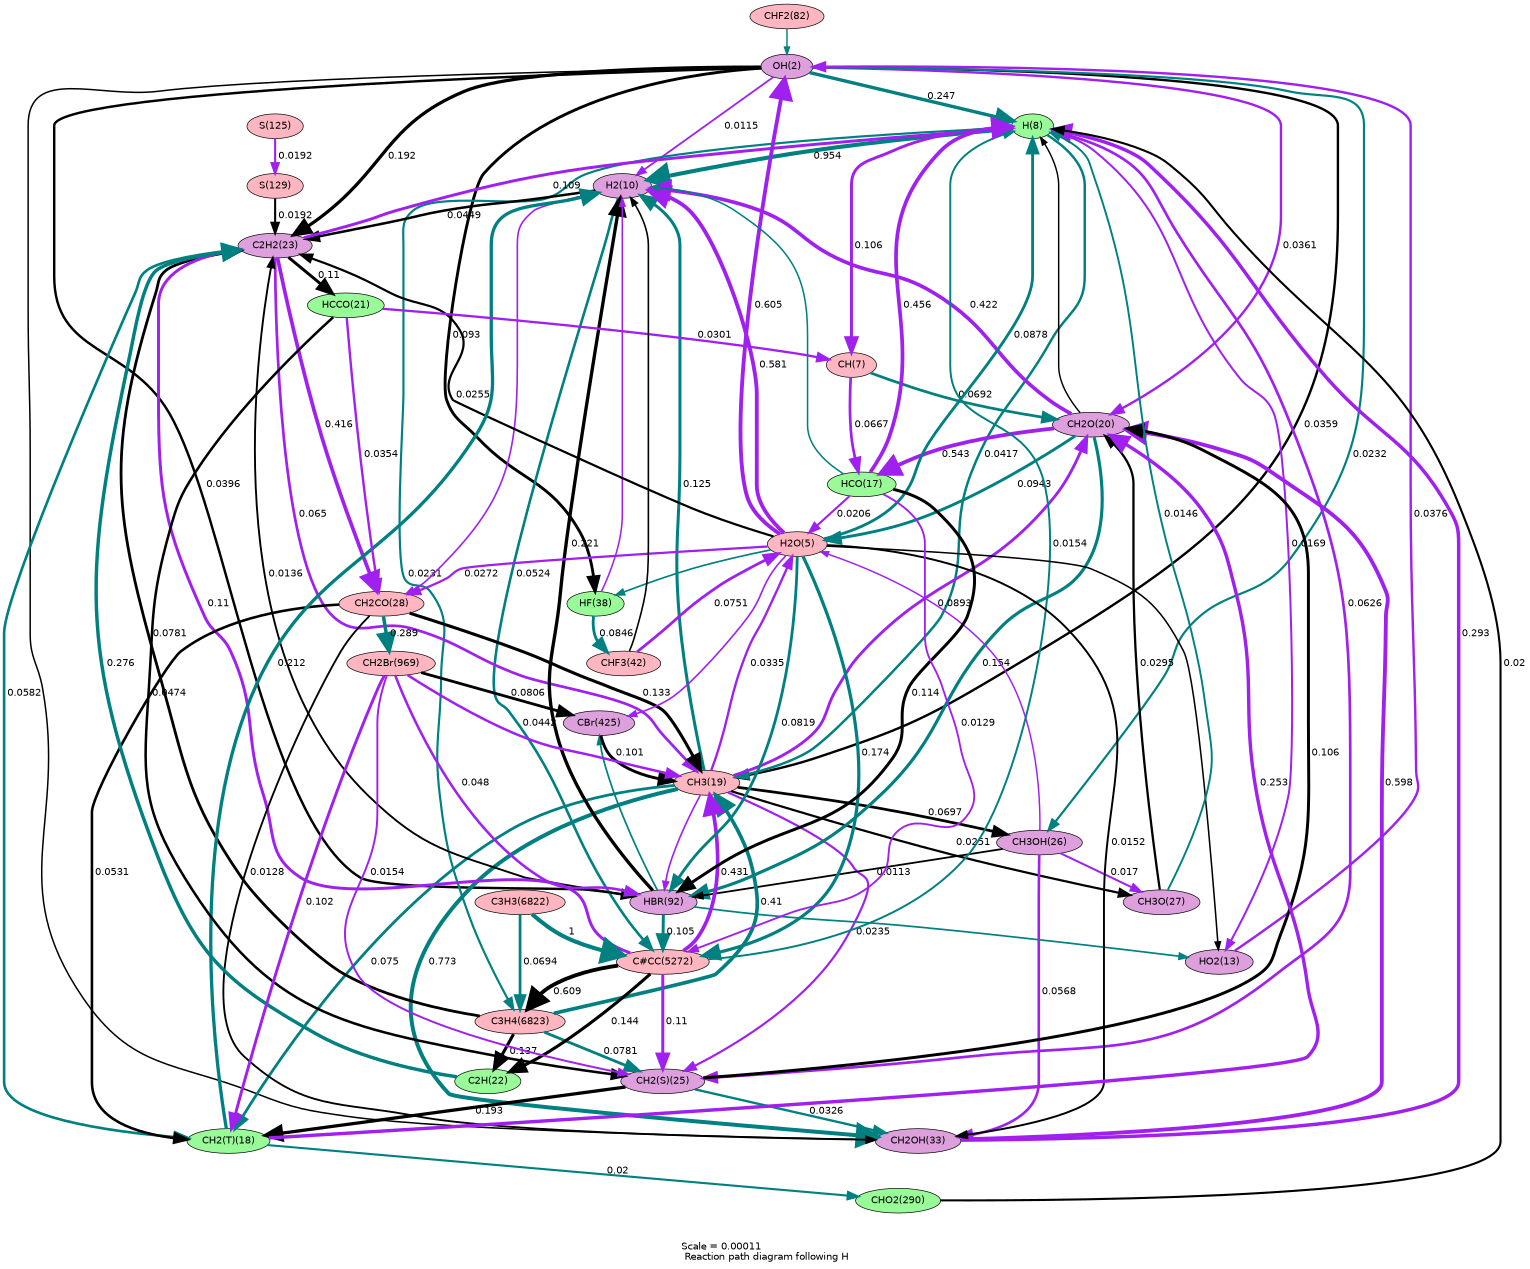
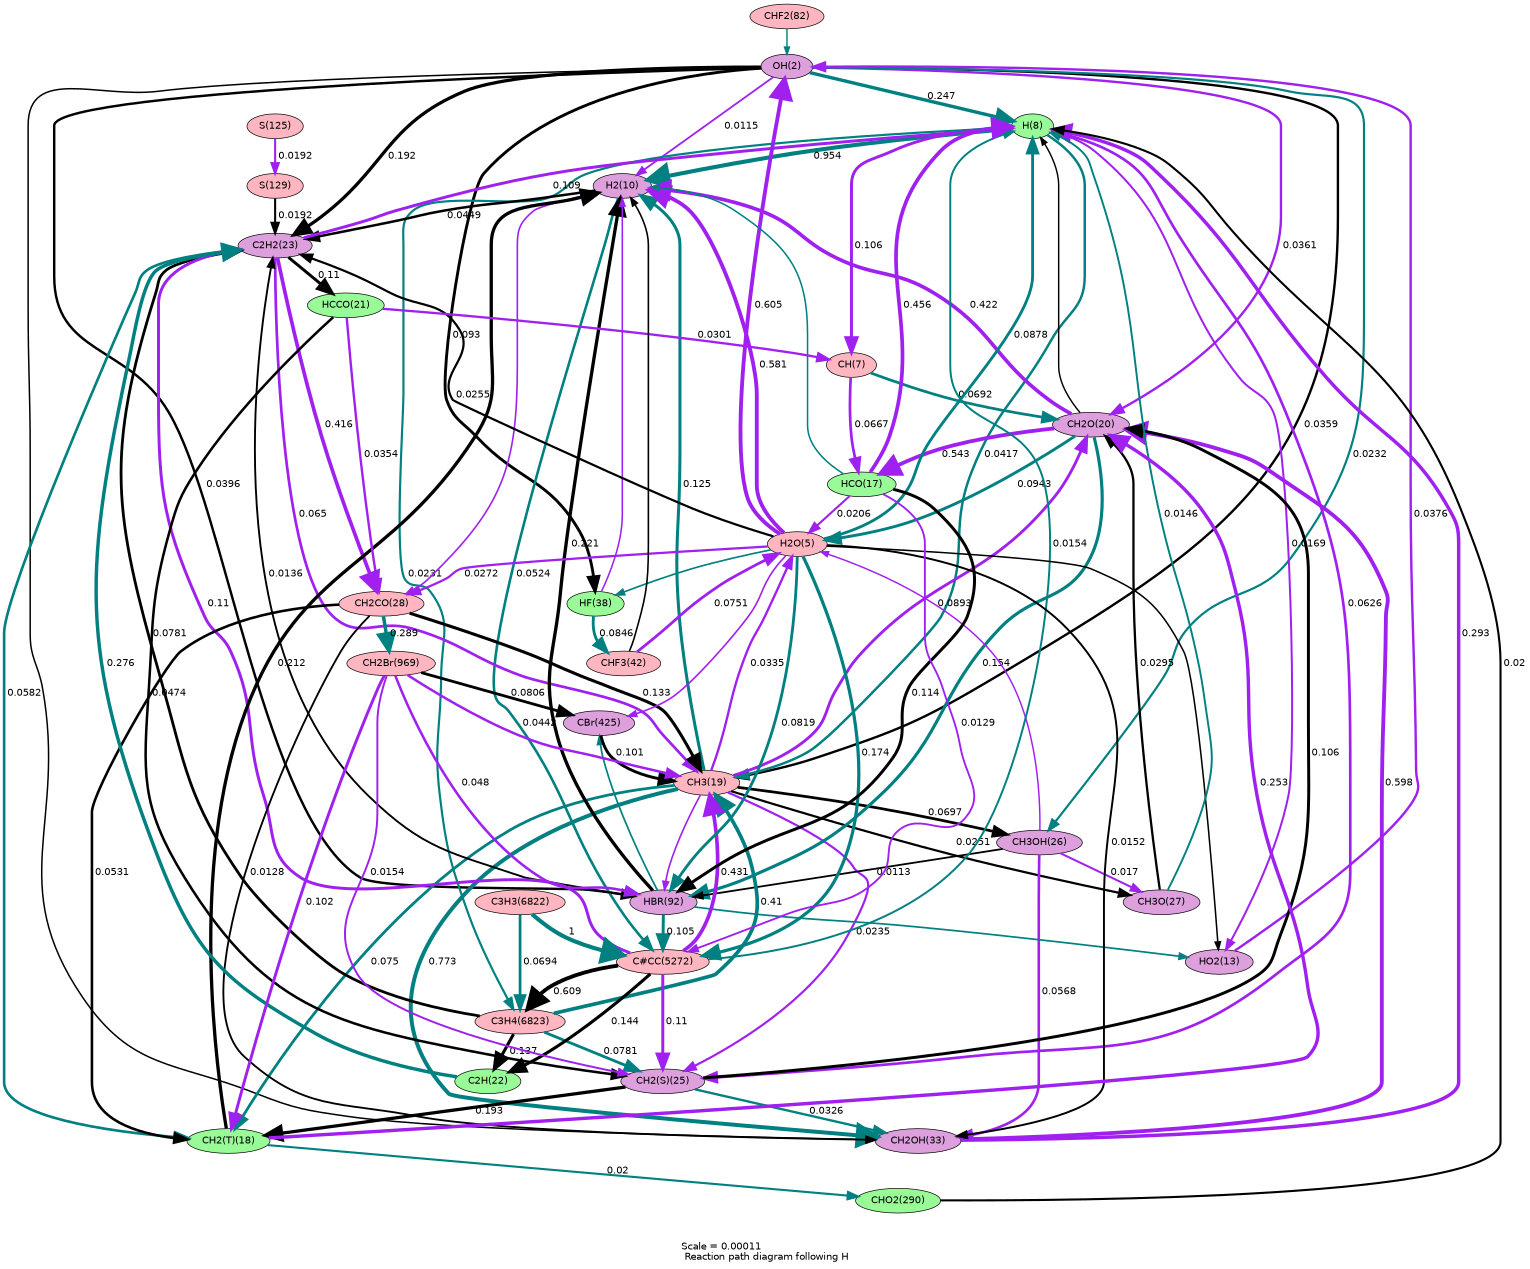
(292, 626) -> (292, 626)
